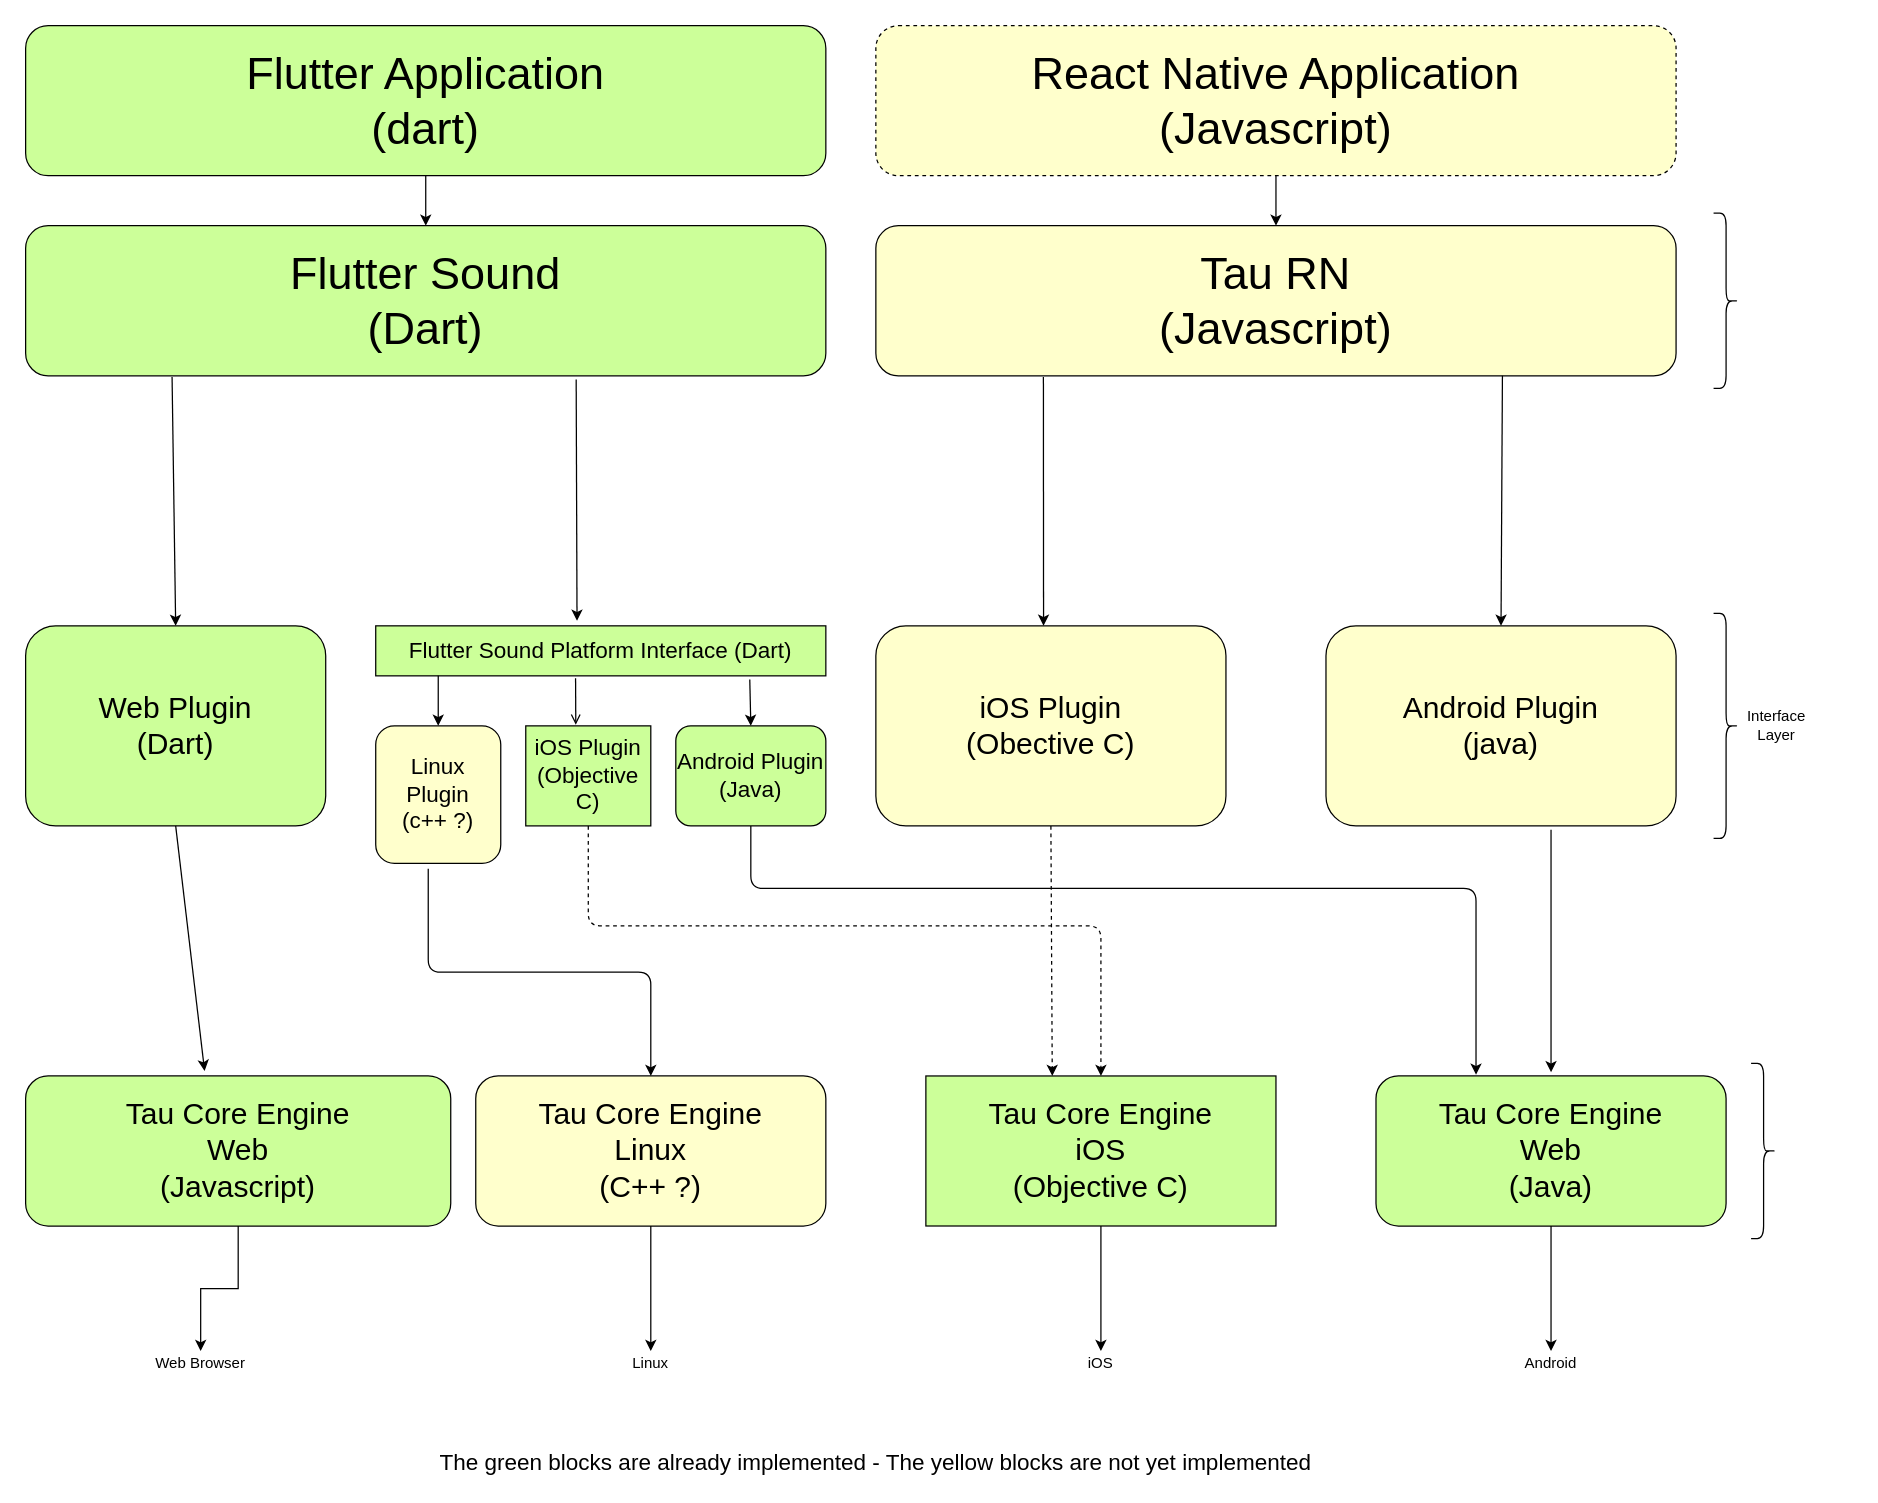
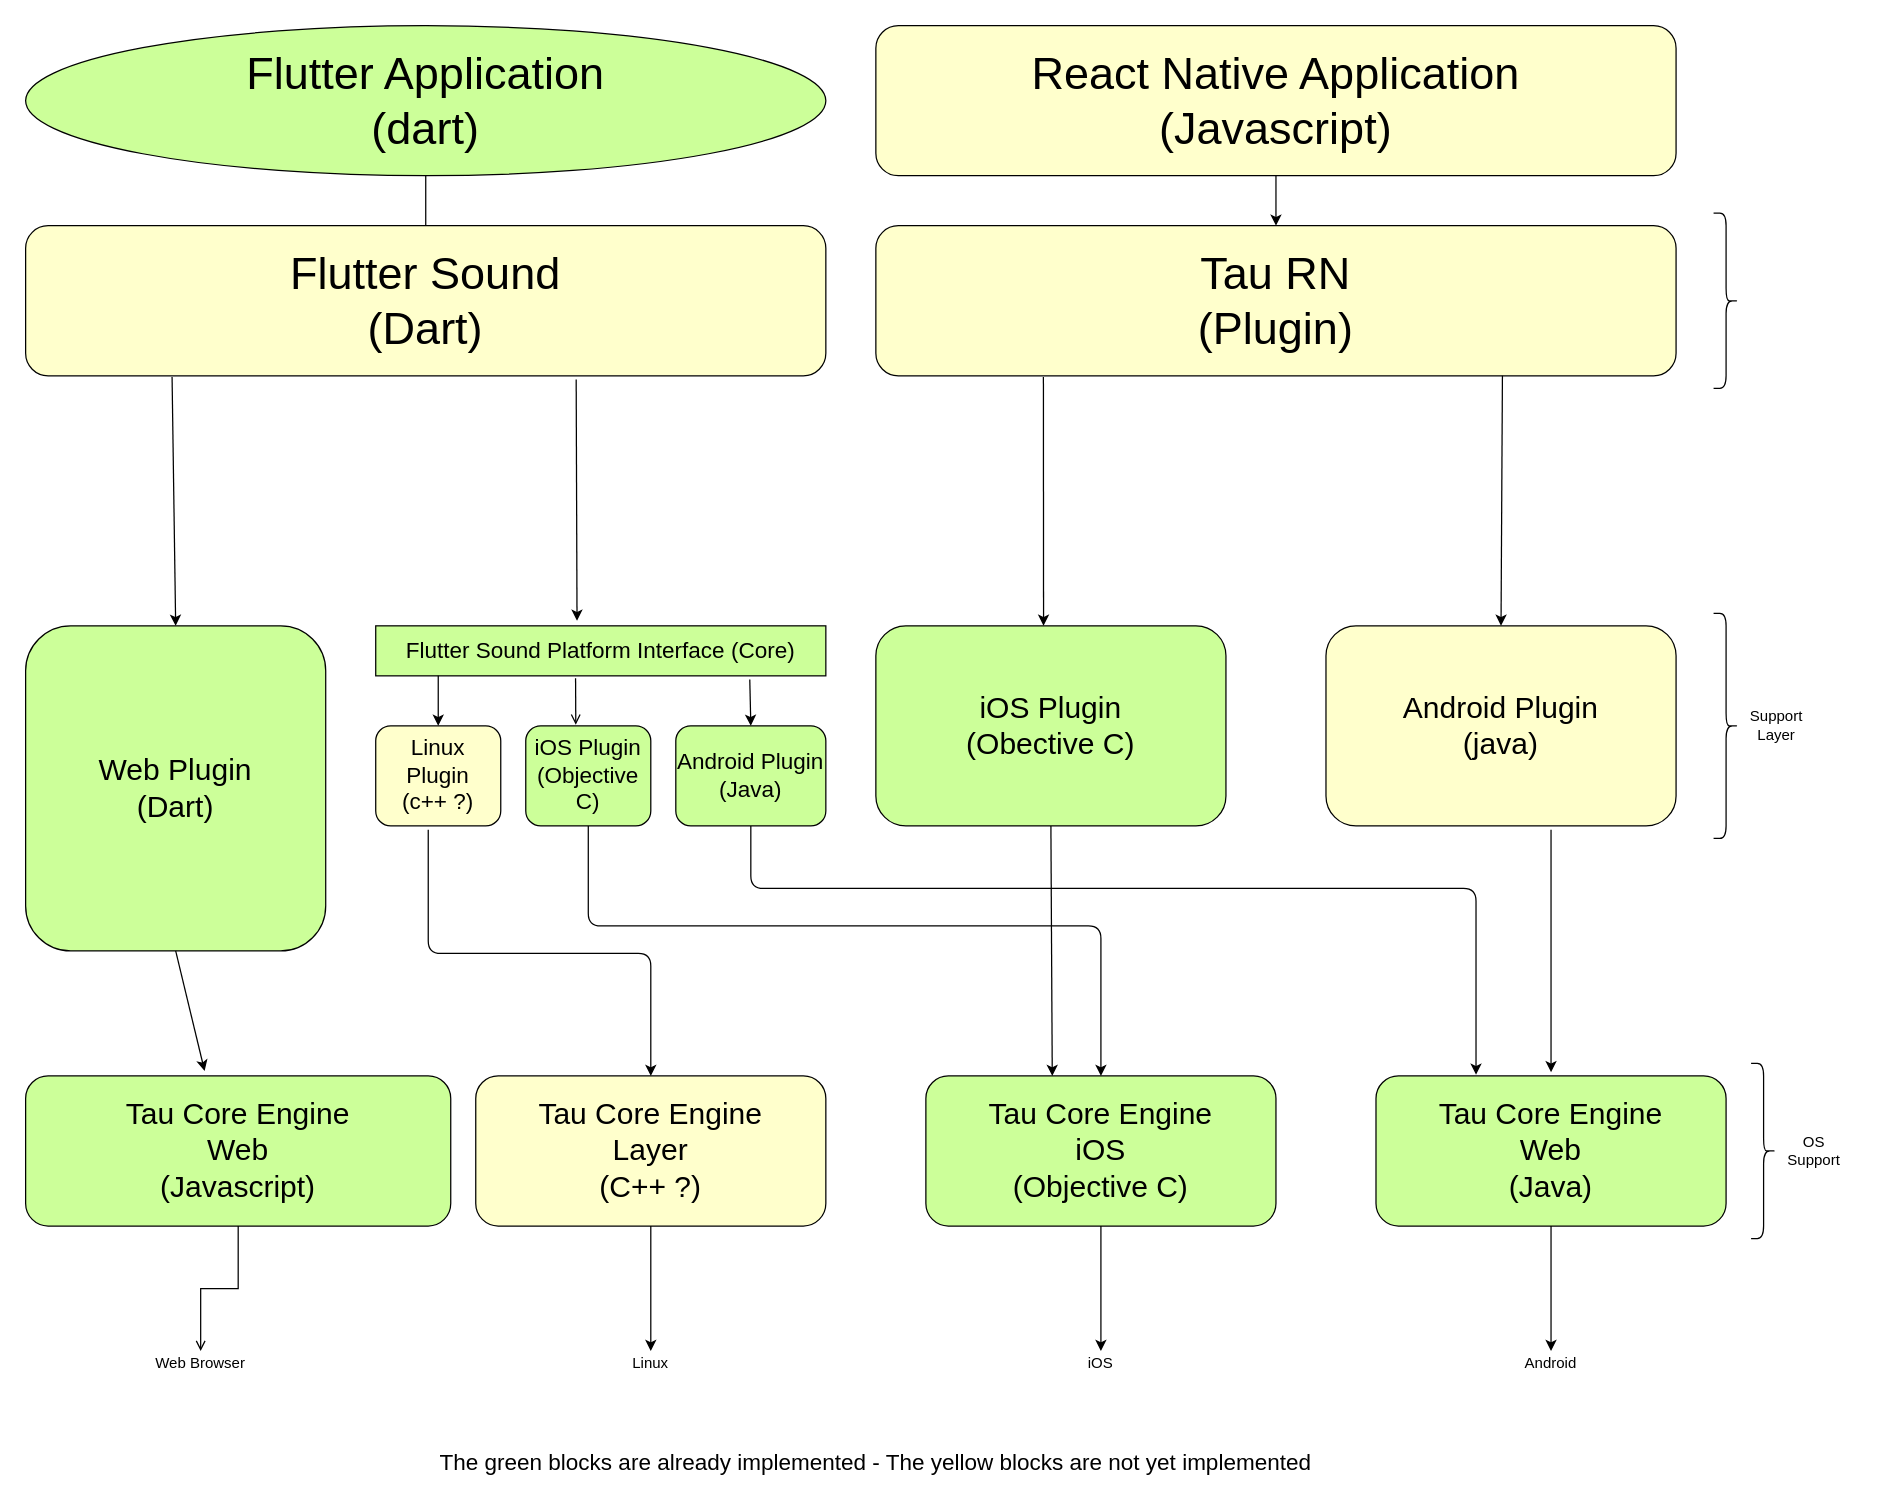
(426, 101) -> (426, 101)
(1276, 101) -> (1276, 101)
(426, 216) -> (426, 219)
(426, 301) -> (426, 301)
(1276, 301) -> (1276, 301)
(601, 651) -> (601, 651)
(176, 726) -> (176, 788)
(1051, 726) -> (1051, 726)
(1776, 726) -> (1776, 726)
(588, 776) -> (588, 776)
(438, 794) -> (438, 776)
(866, 926) -> (866, 926)
(1051, 947) -> (1051, 947)
(651, 1151) -> (651, 1151)
(1101, 1151) -> (1101, 1151)
none -> (1813, 1151)
(201, 1341) -> (201, 1343)
